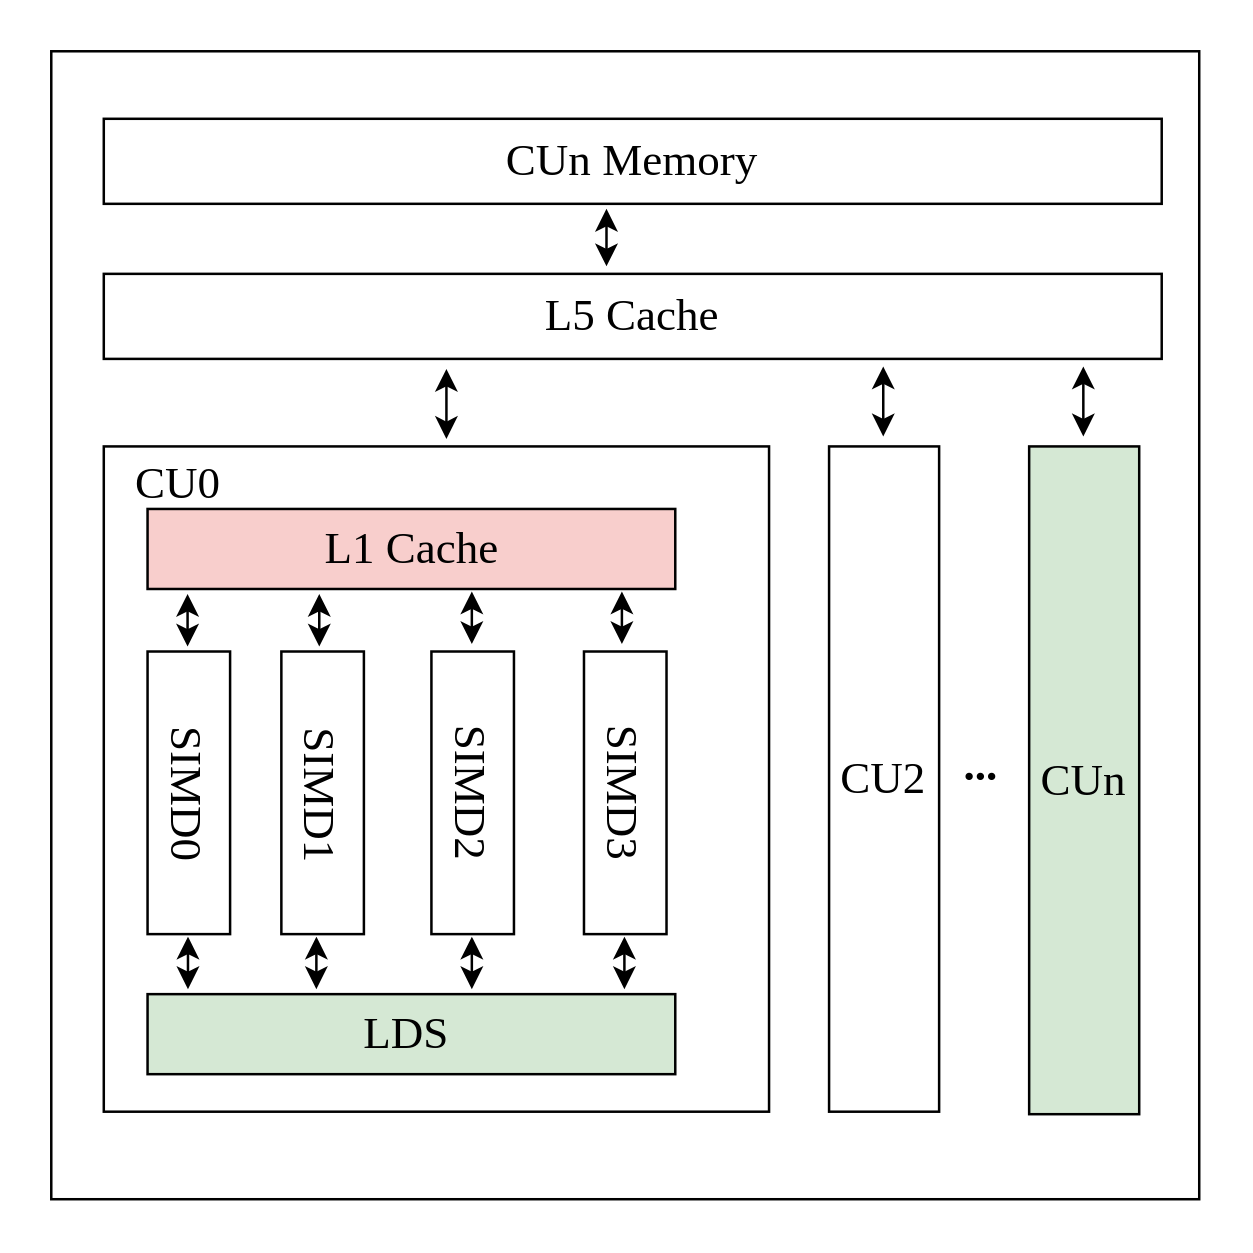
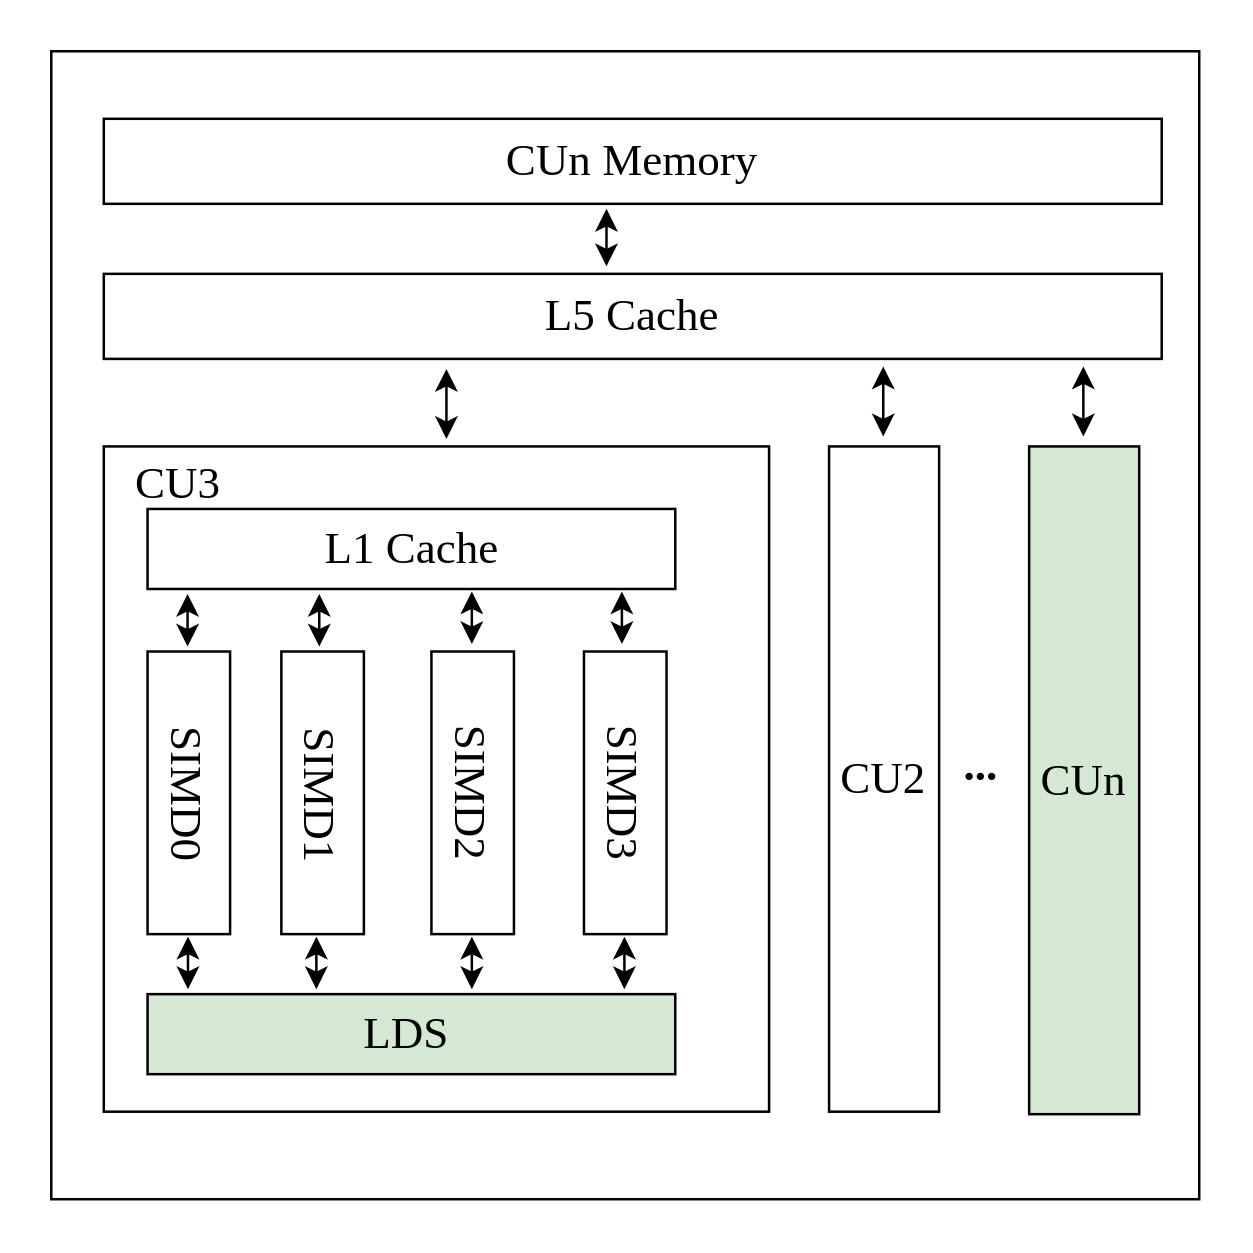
(179, 484) -> (179, 484)
(411, 549) -> (411, 549)
